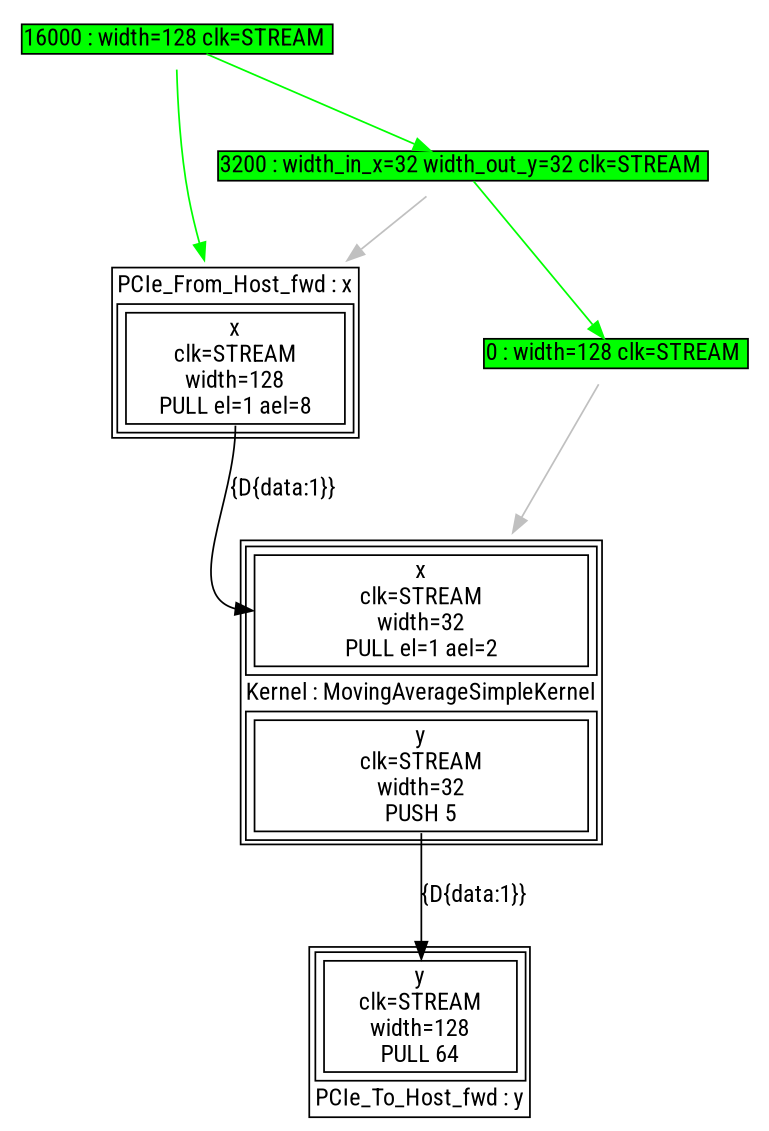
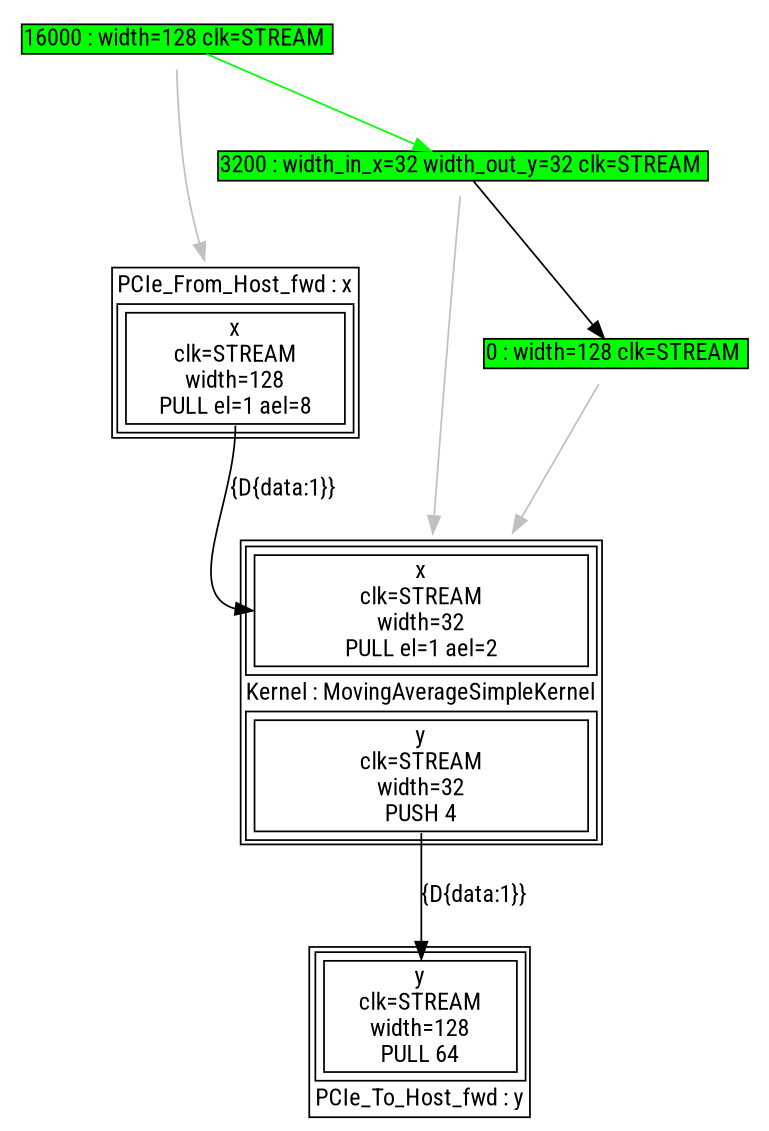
(183, 157) -> (183, 157)
(394, 223) -> (447, 356)
(533, 253) -> (533, 253)
(421, 814) -> (421, 814)
